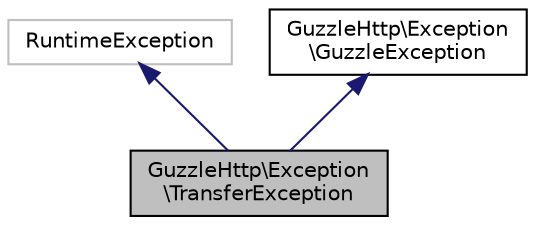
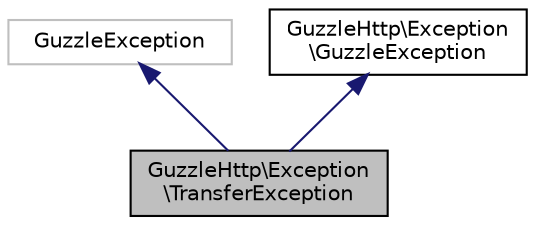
(120, 42) -> (120, 42)
